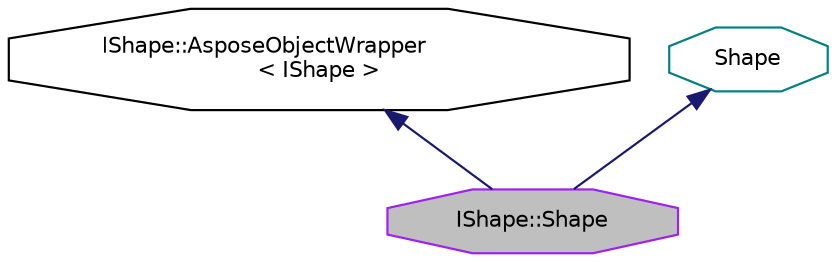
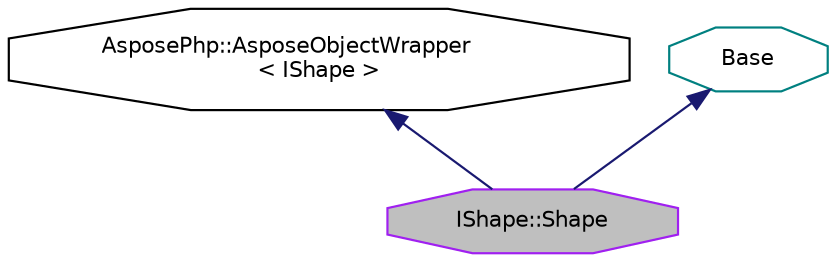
(319, 59) -> (319, 59)
(748, 59) -> (748, 59)
